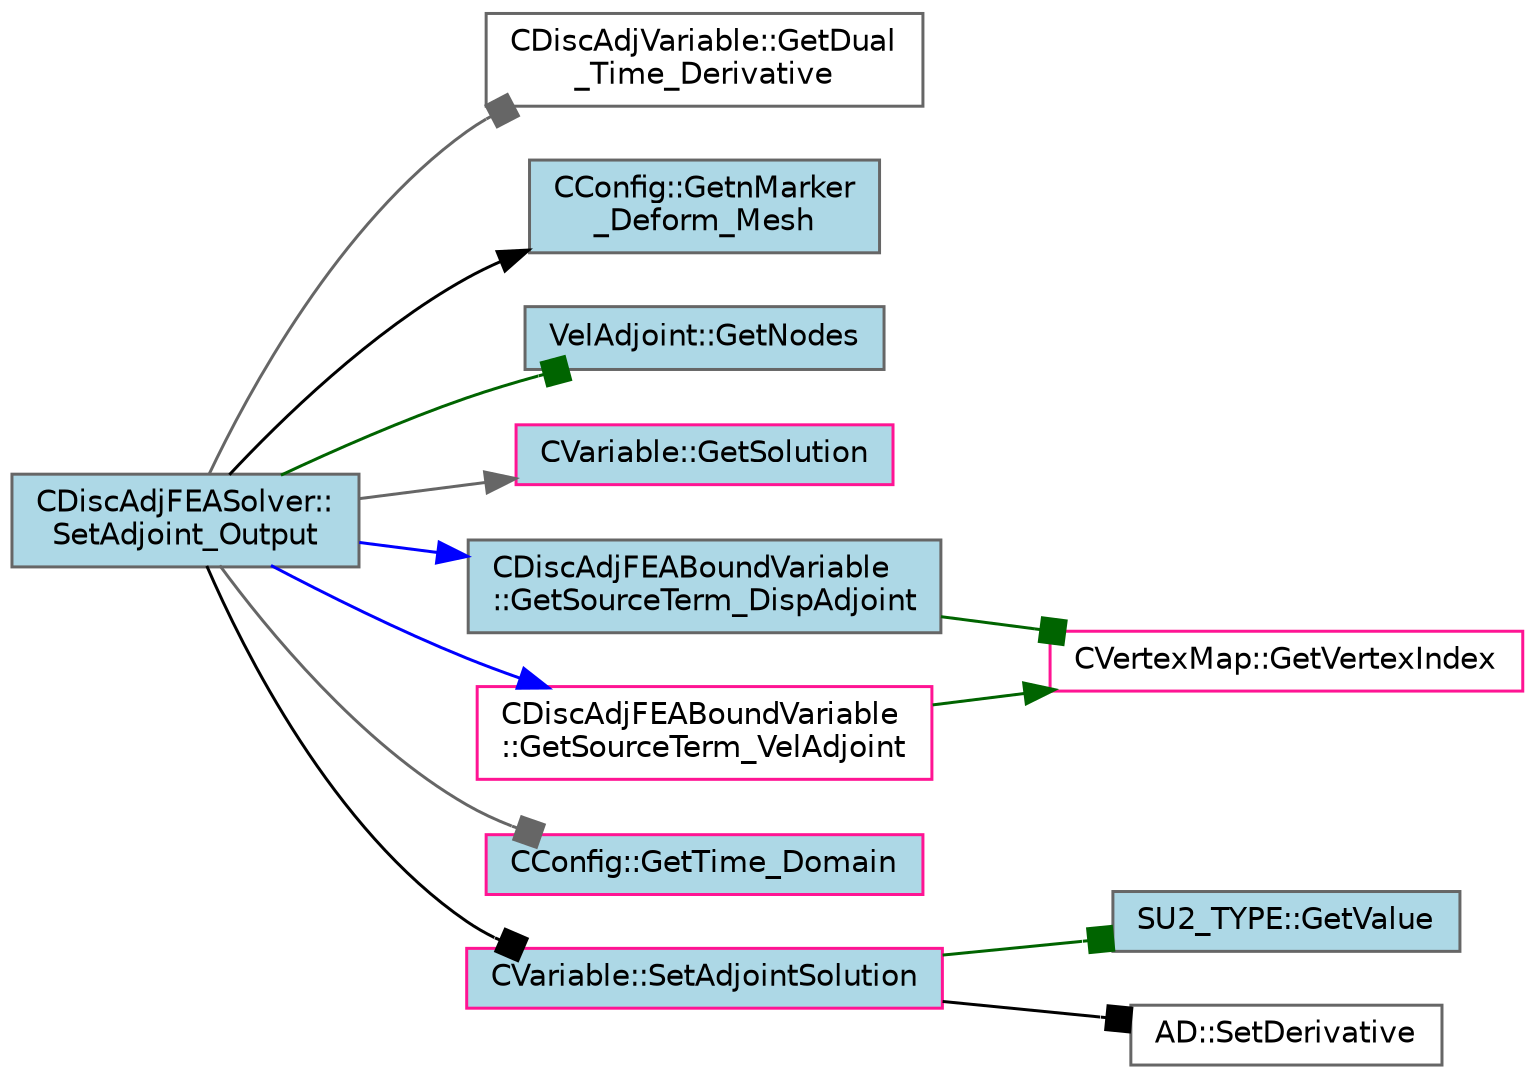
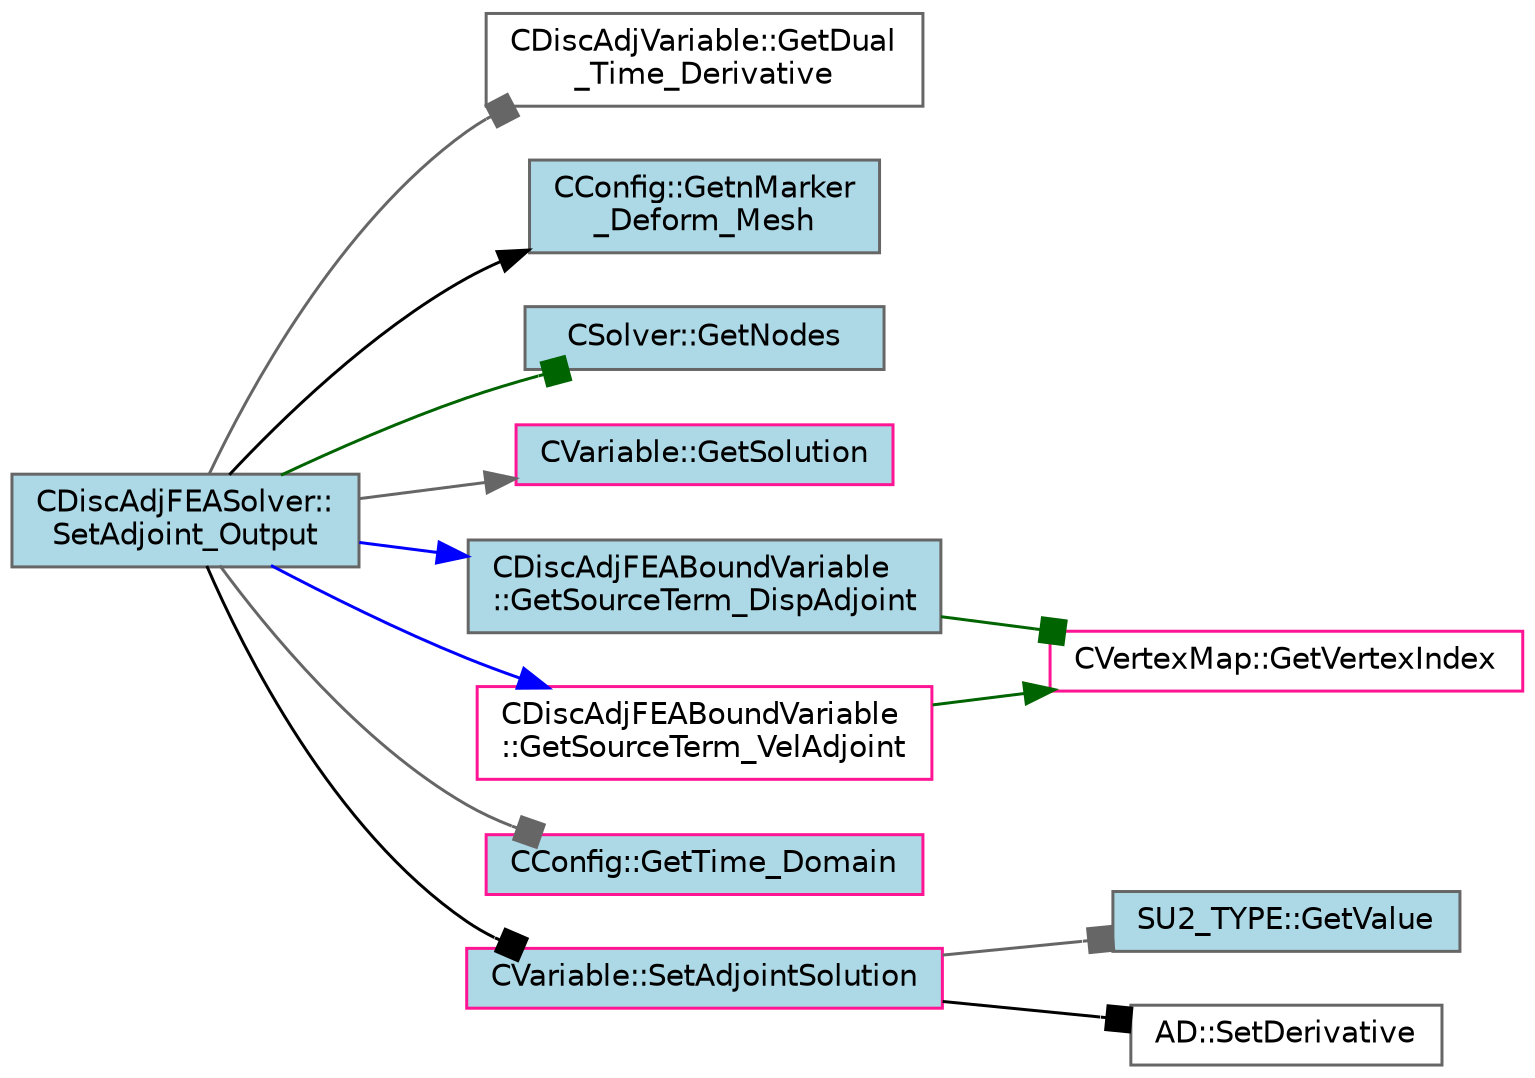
(705, 338) -> (705, 338)
(1012, 948) -> (1012, 948)
